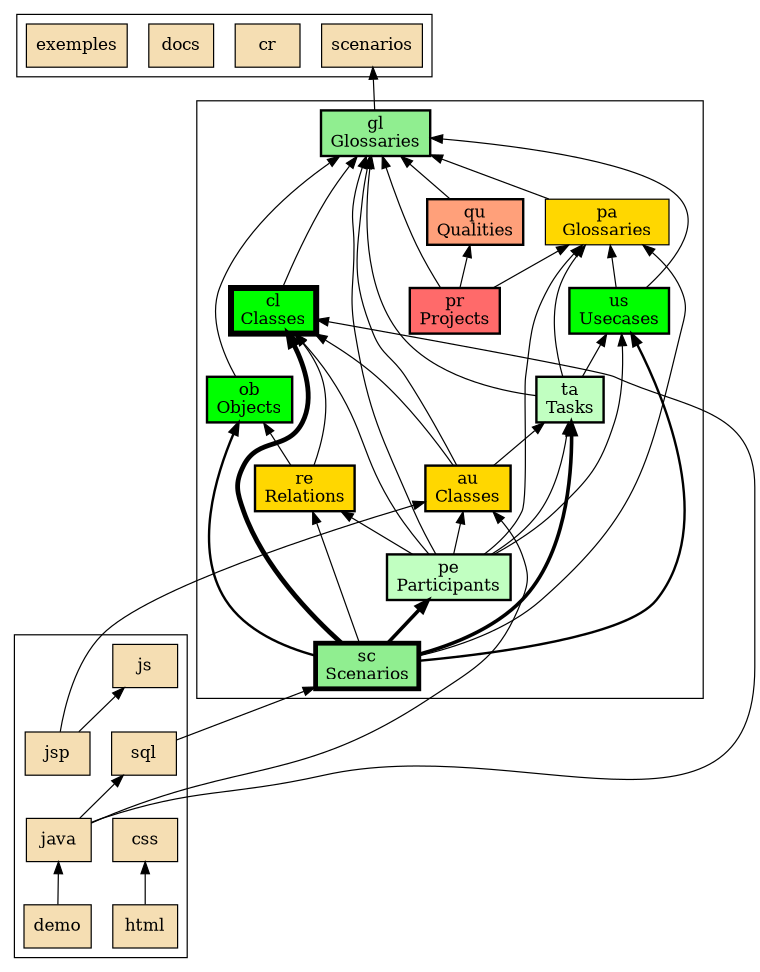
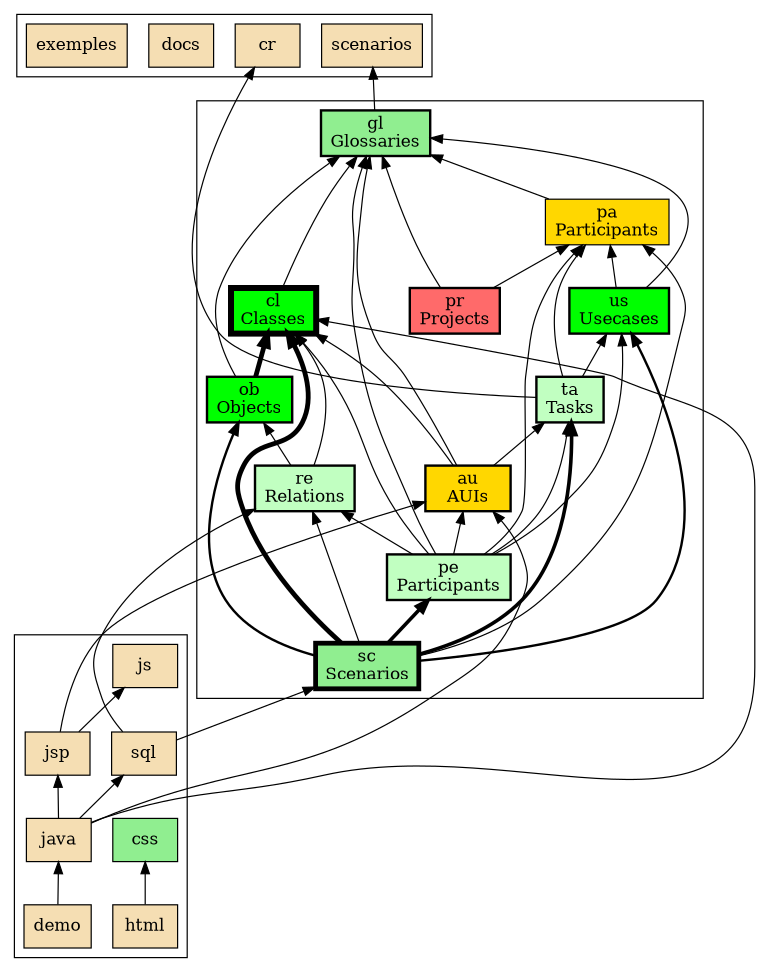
(475, 222) -> none
(607, 222) -> (607, 222)
(395, 326) -> (242, 350)
none -> (259, 365)
(305, 488) -> (305, 488)
(468, 488) -> (468, 488)
none -> (126, 600)
none -> (58, 803)
(145, 840) -> (145, 840)
